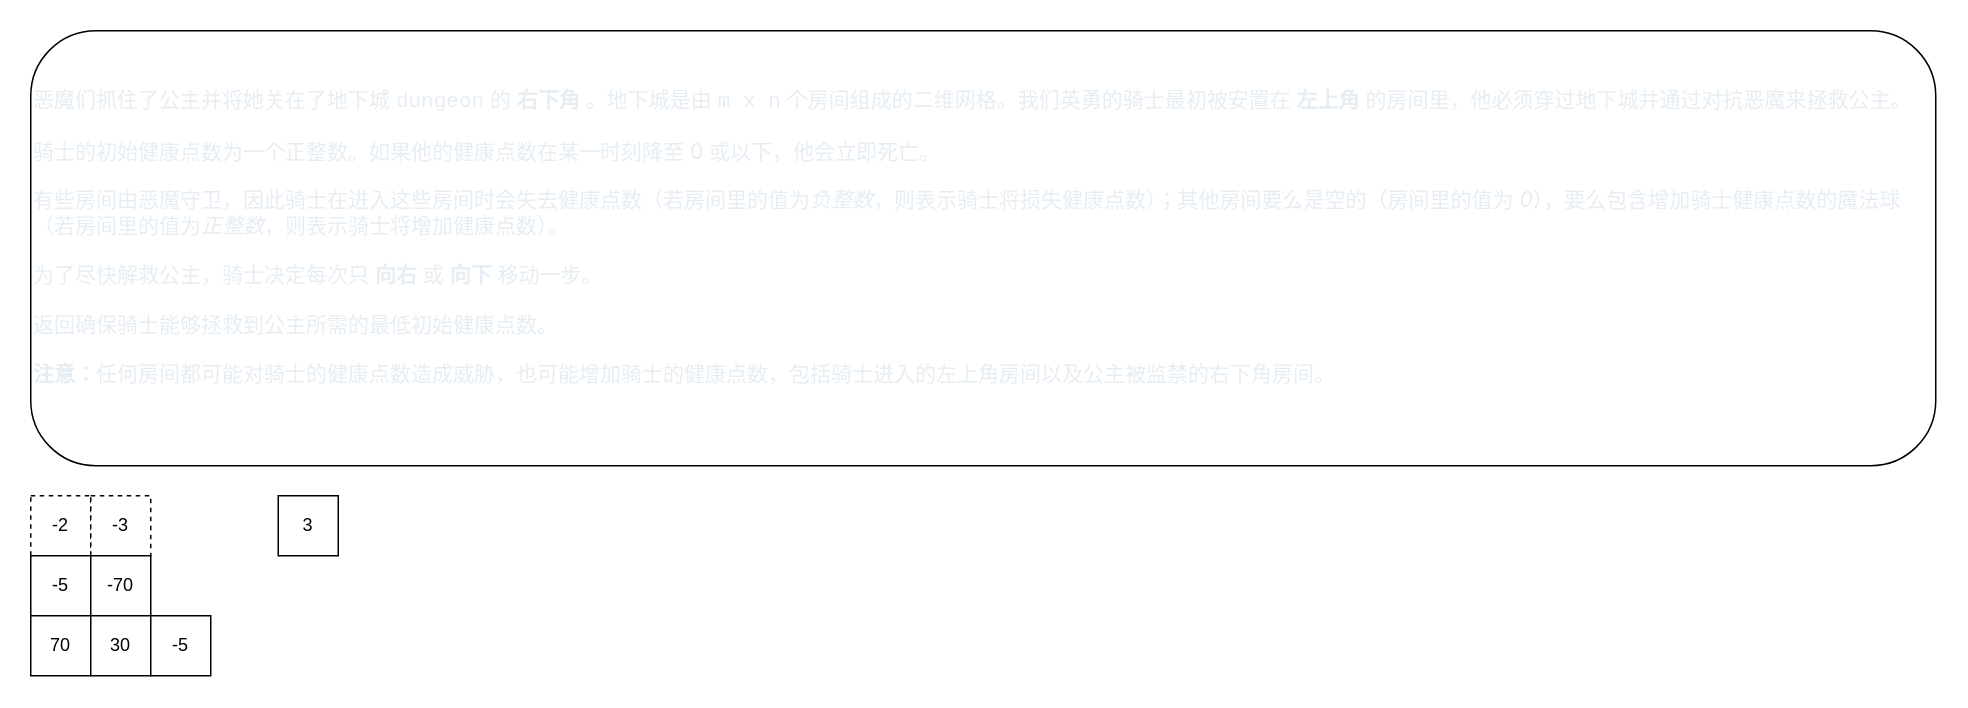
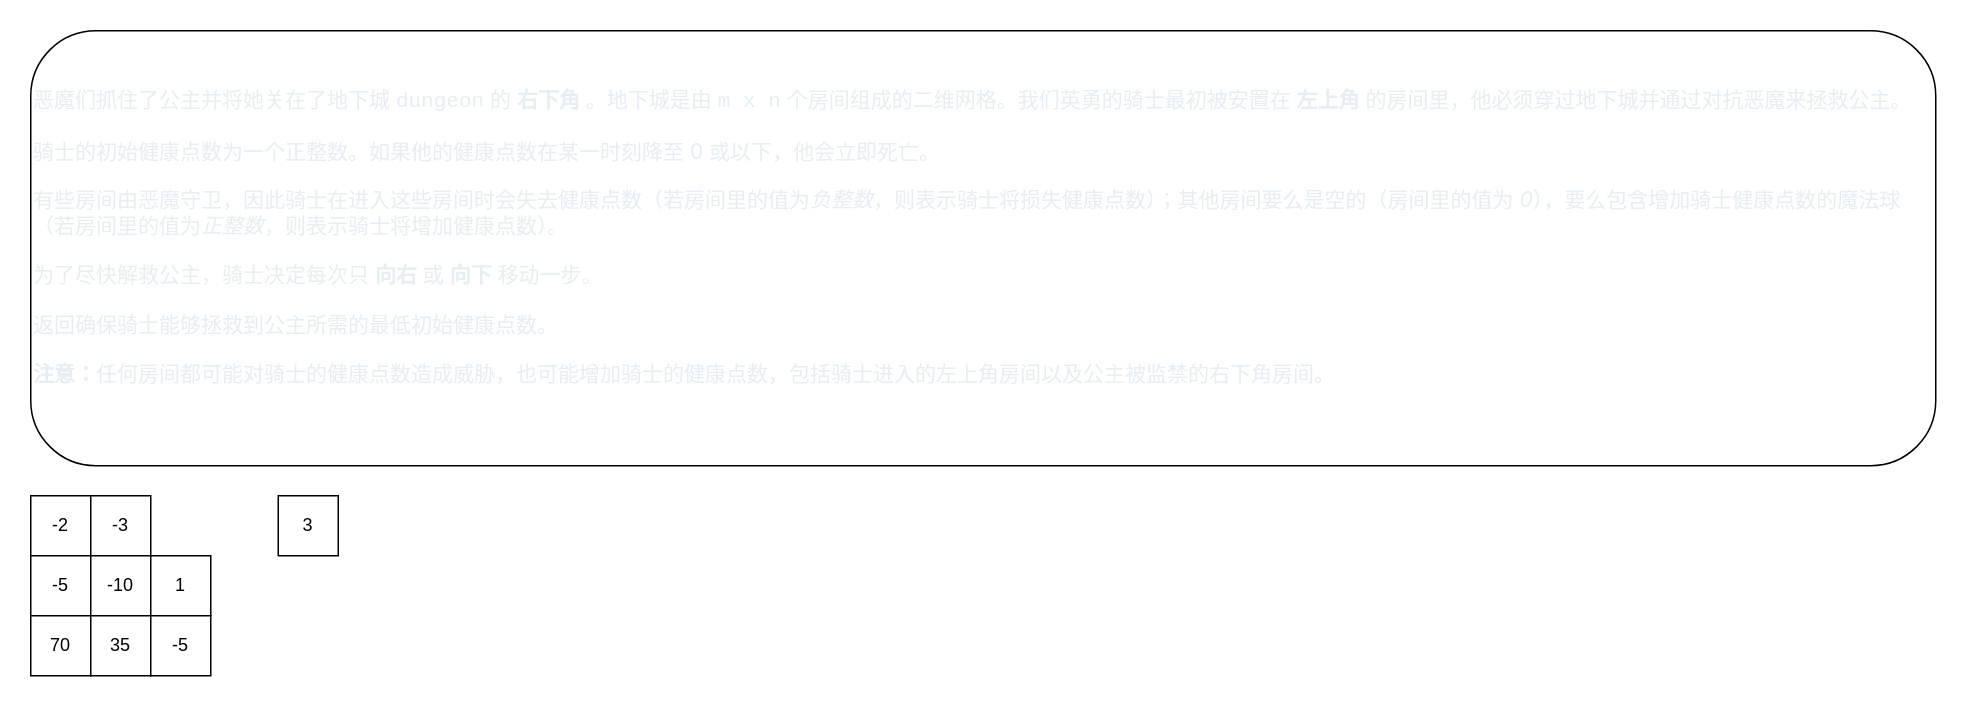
(61, 526) -> (61, 526)
(121, 526) -> (121, 526)
(121, 586) -> (121, 586)
none -> (181, 586)
(121, 646) -> (121, 646)
